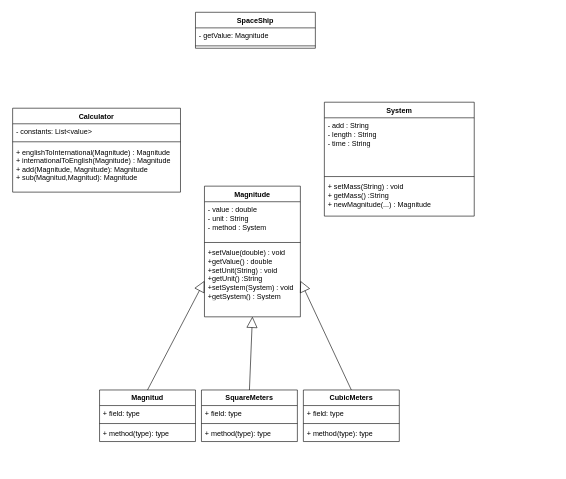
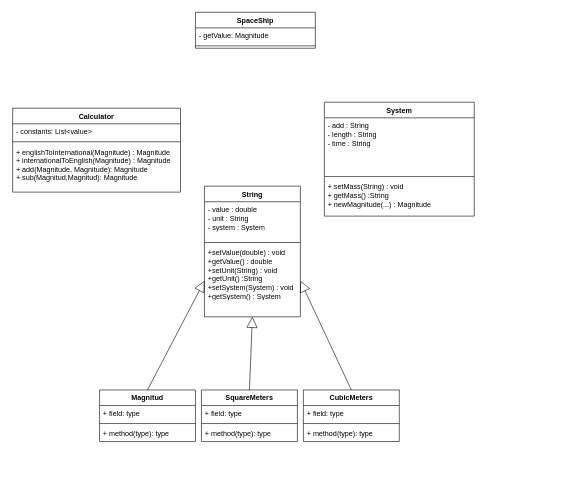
(252, 195) -> (252, 195)
(238, 219) -> (238, 219)
